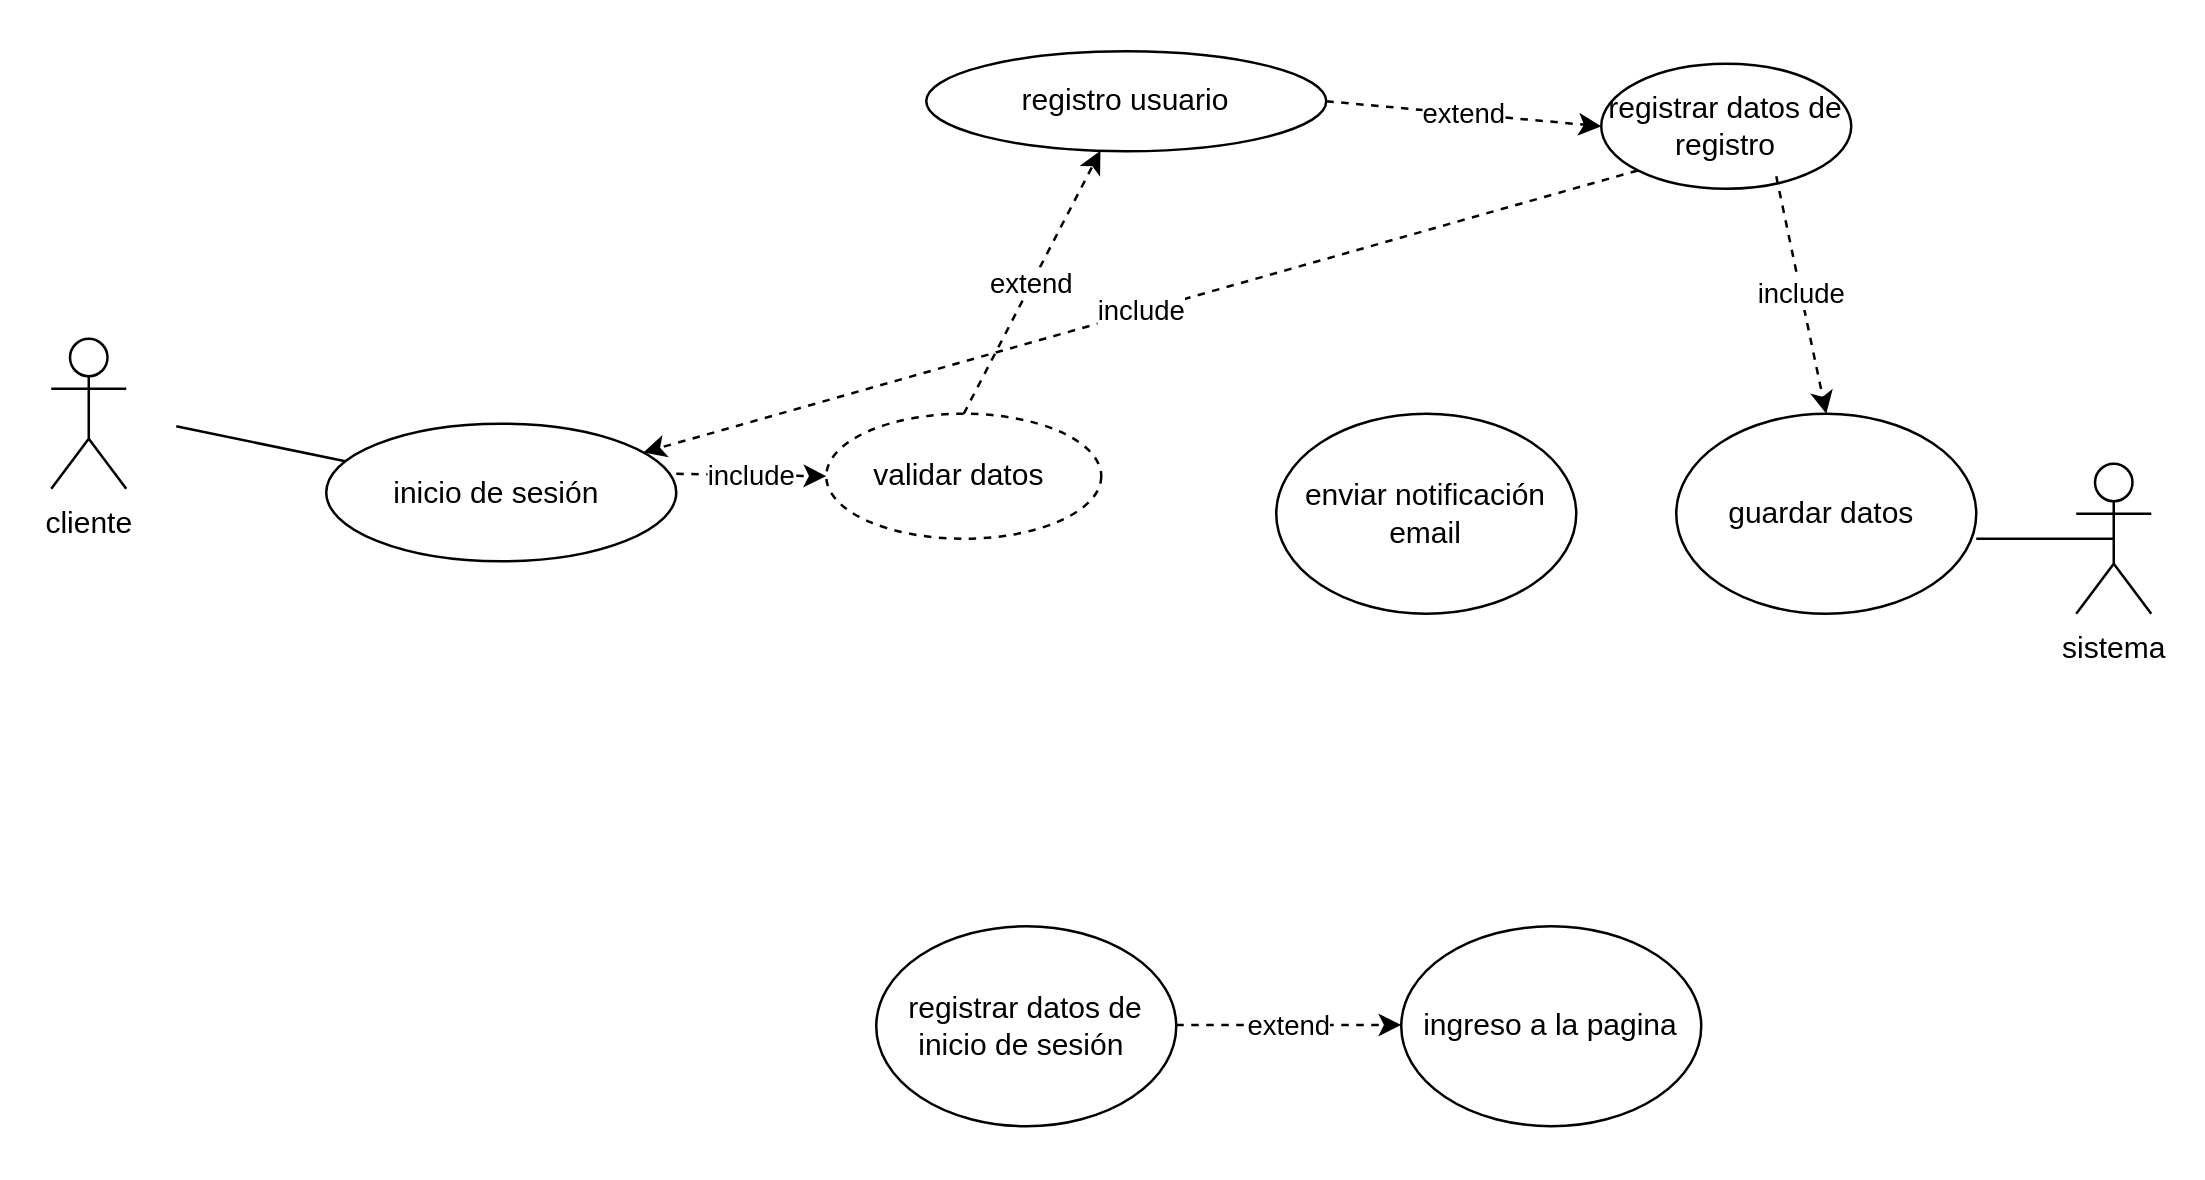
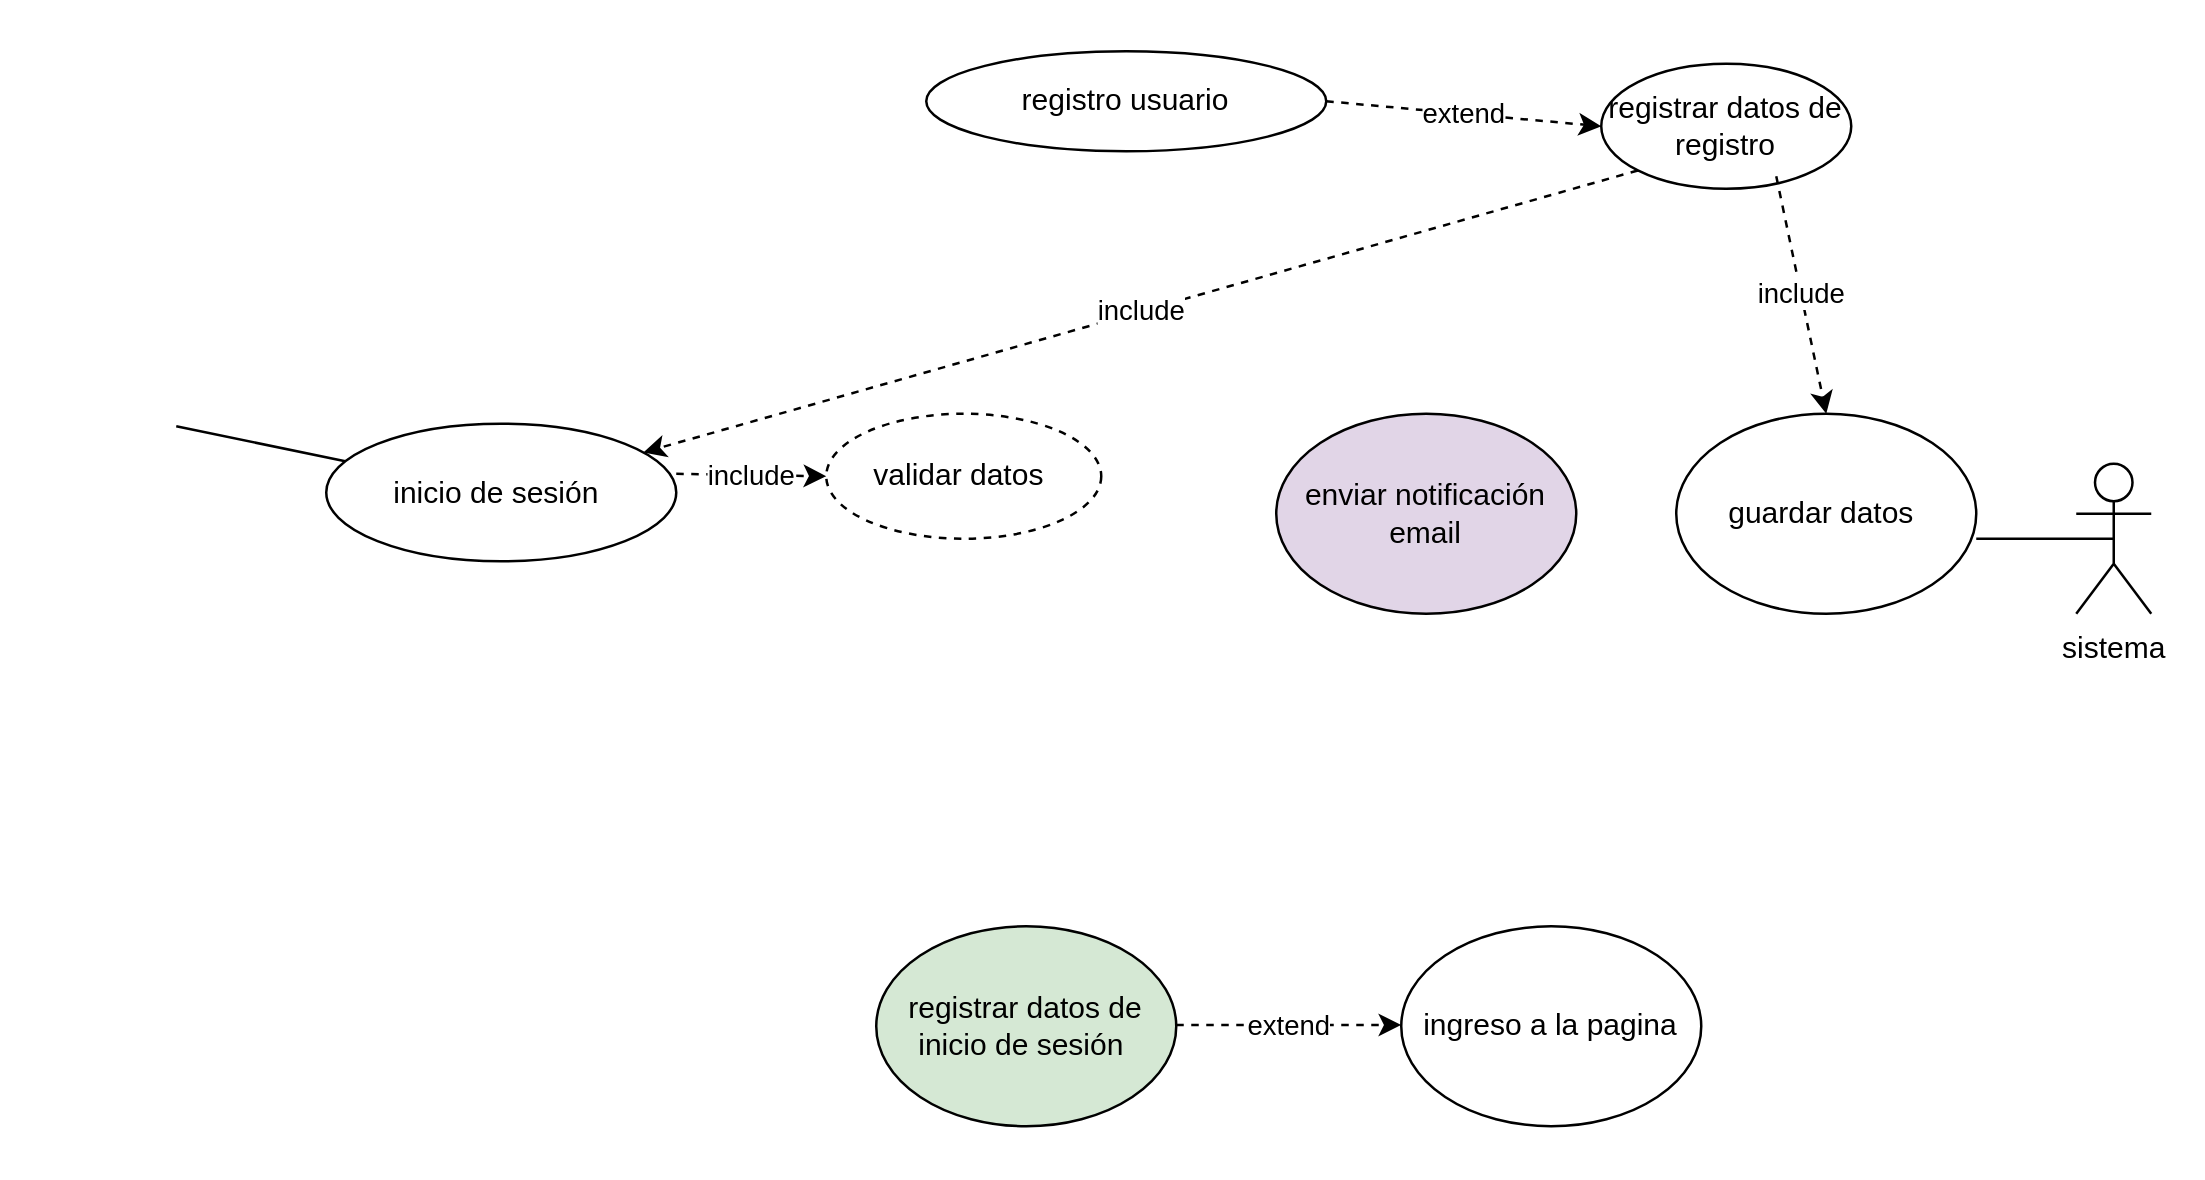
(1066, 216) -> none
(89, 414) -> none
(1426, 514) -> (1426, 514)
(1026, 1026) -> (1026, 1026)
